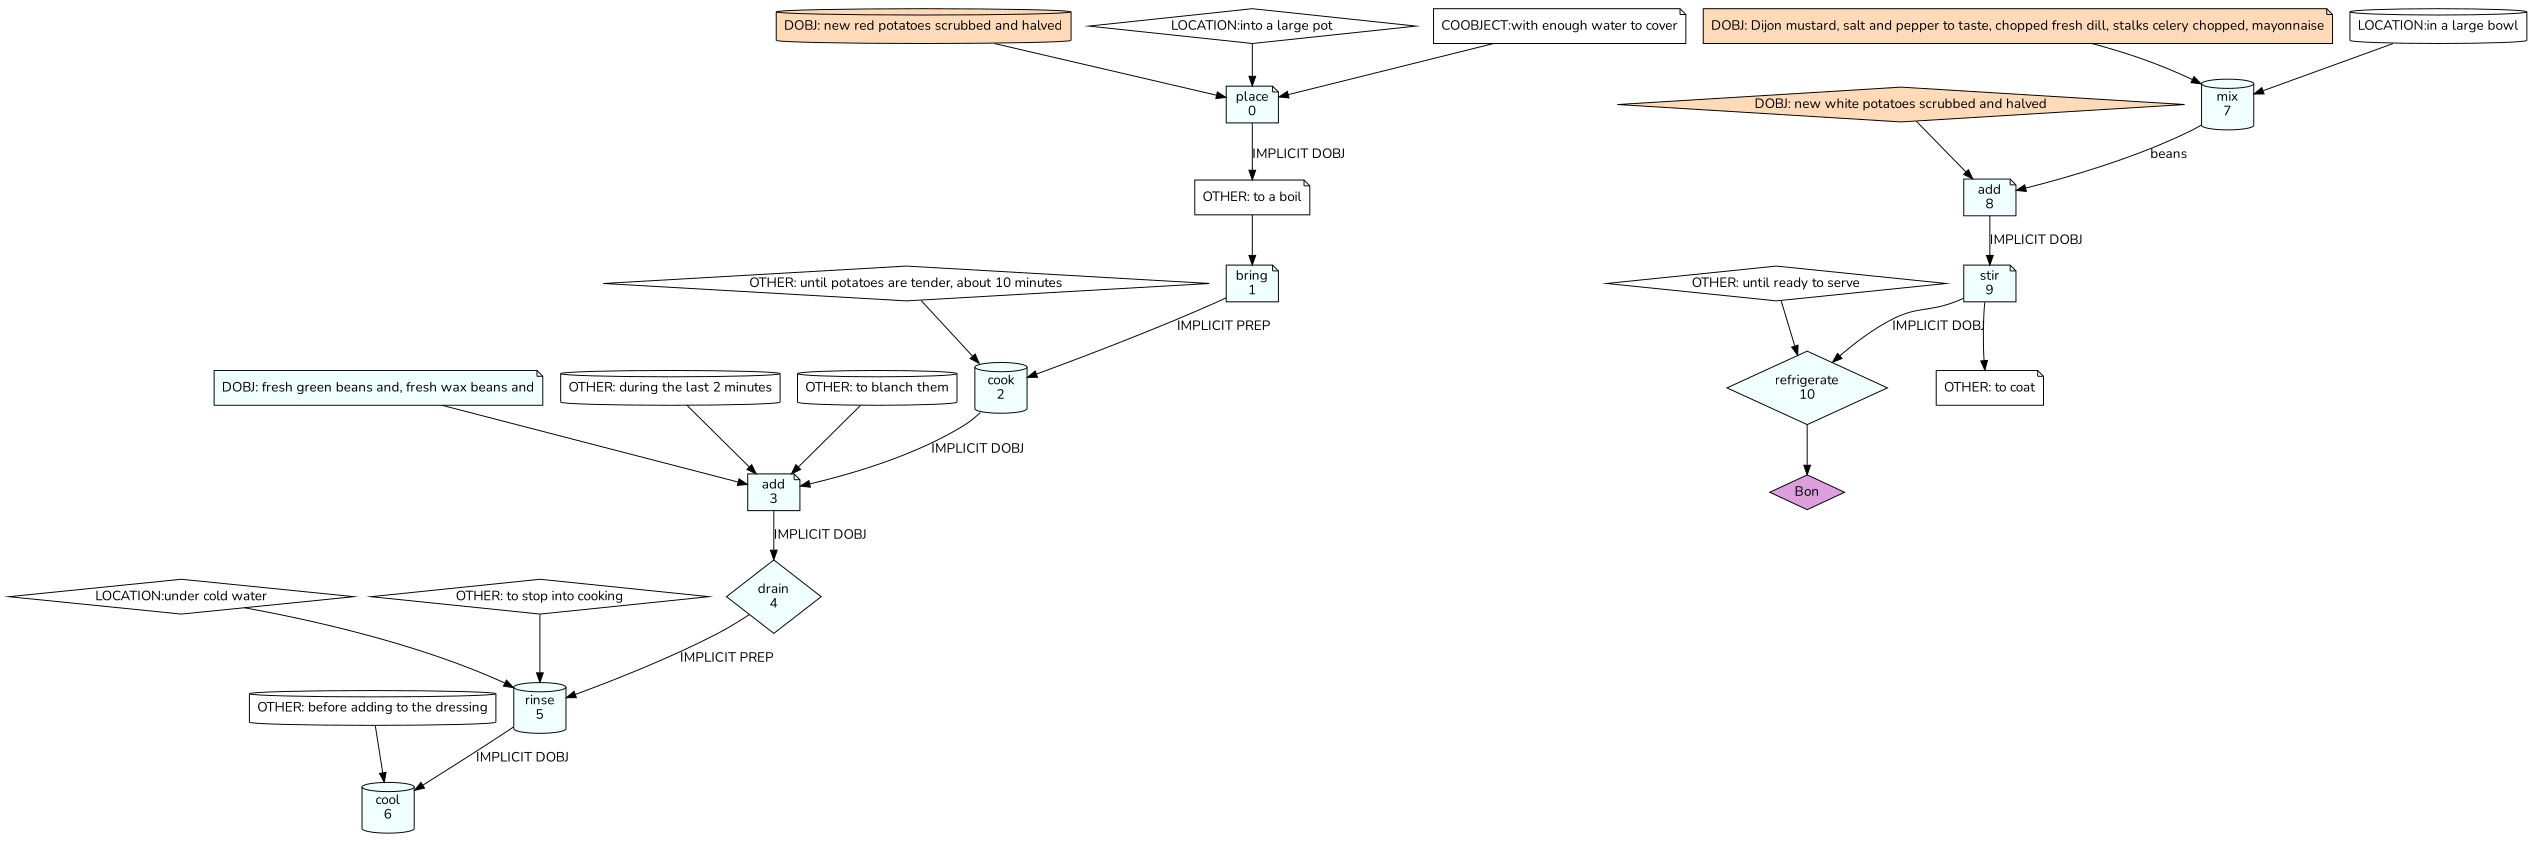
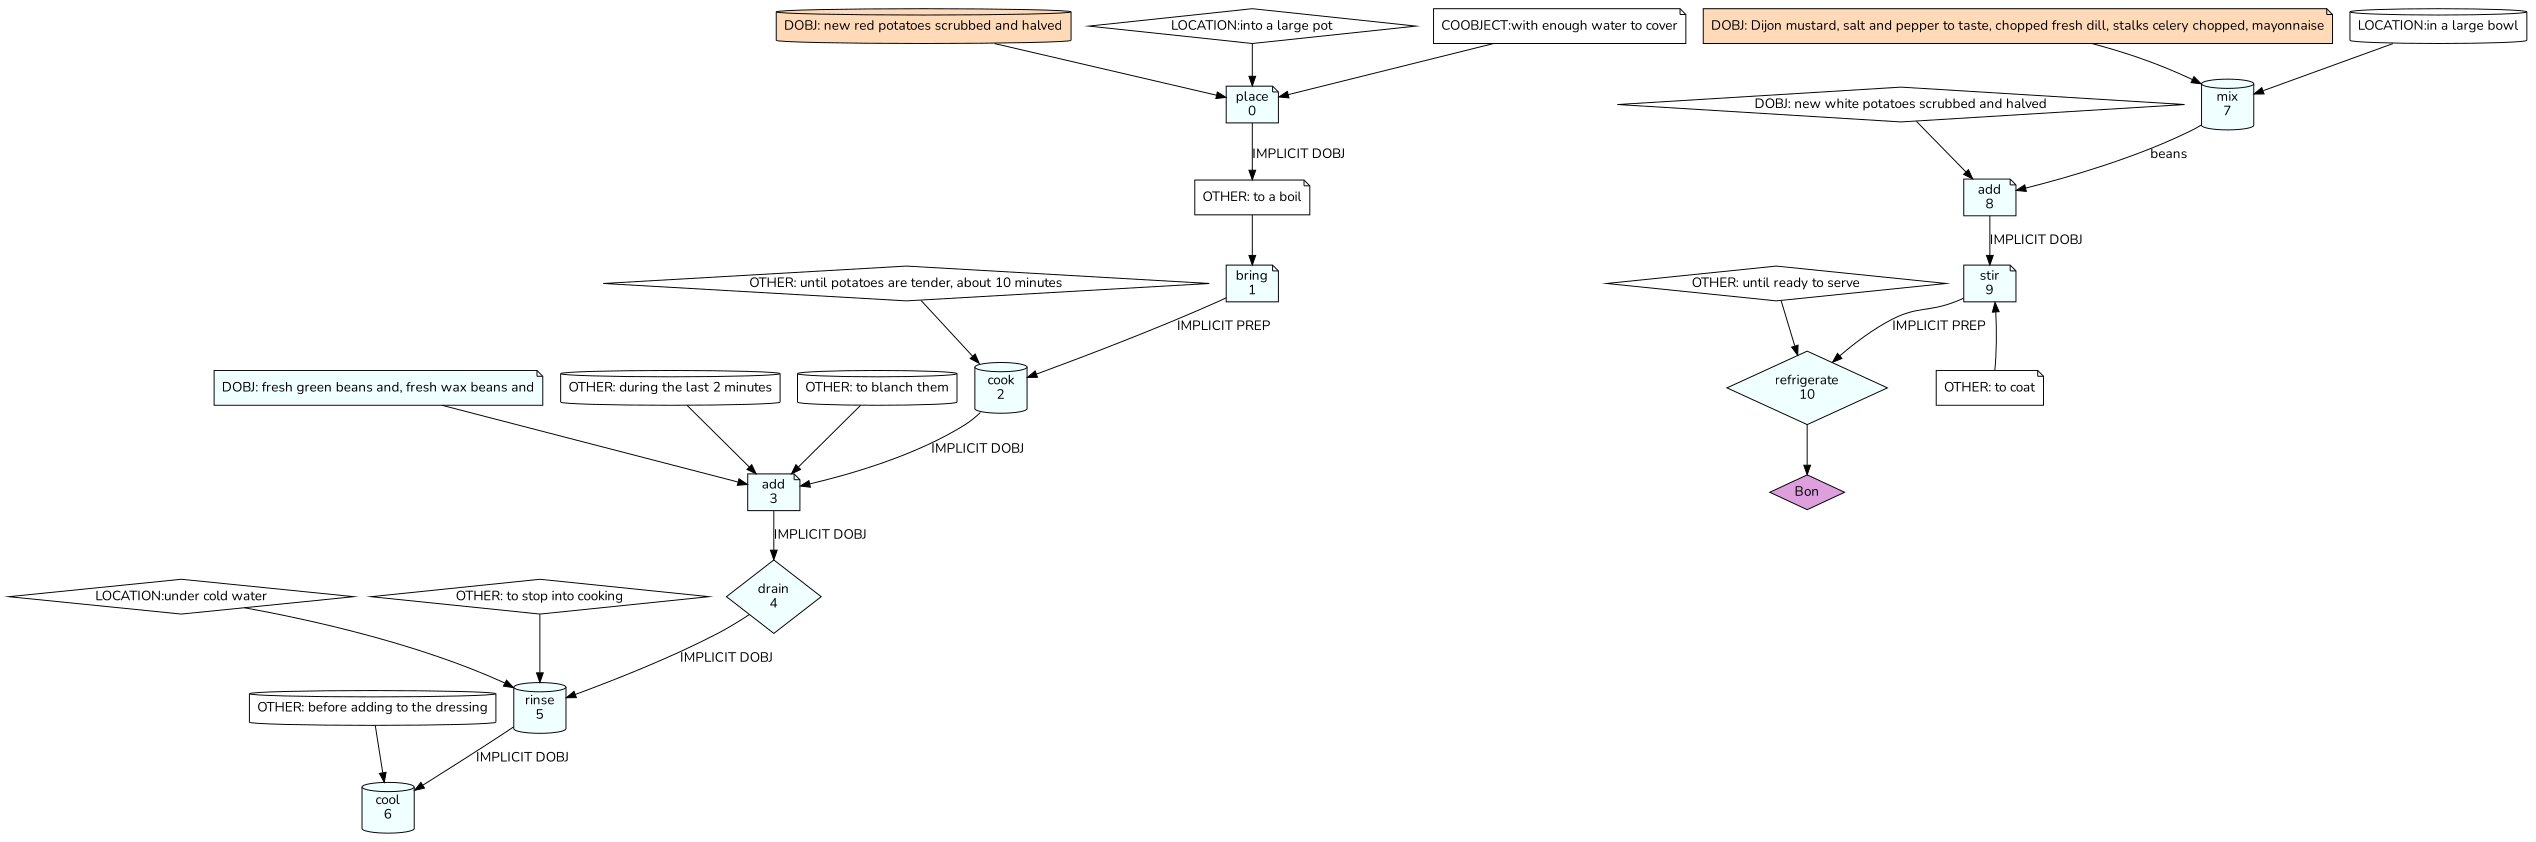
(1901, 105) -> (1901, 105)
(1939, 326) -> (1939, 326)
(1983, 331) -> (1996, 341)
(727, 658) -> (727, 658)
